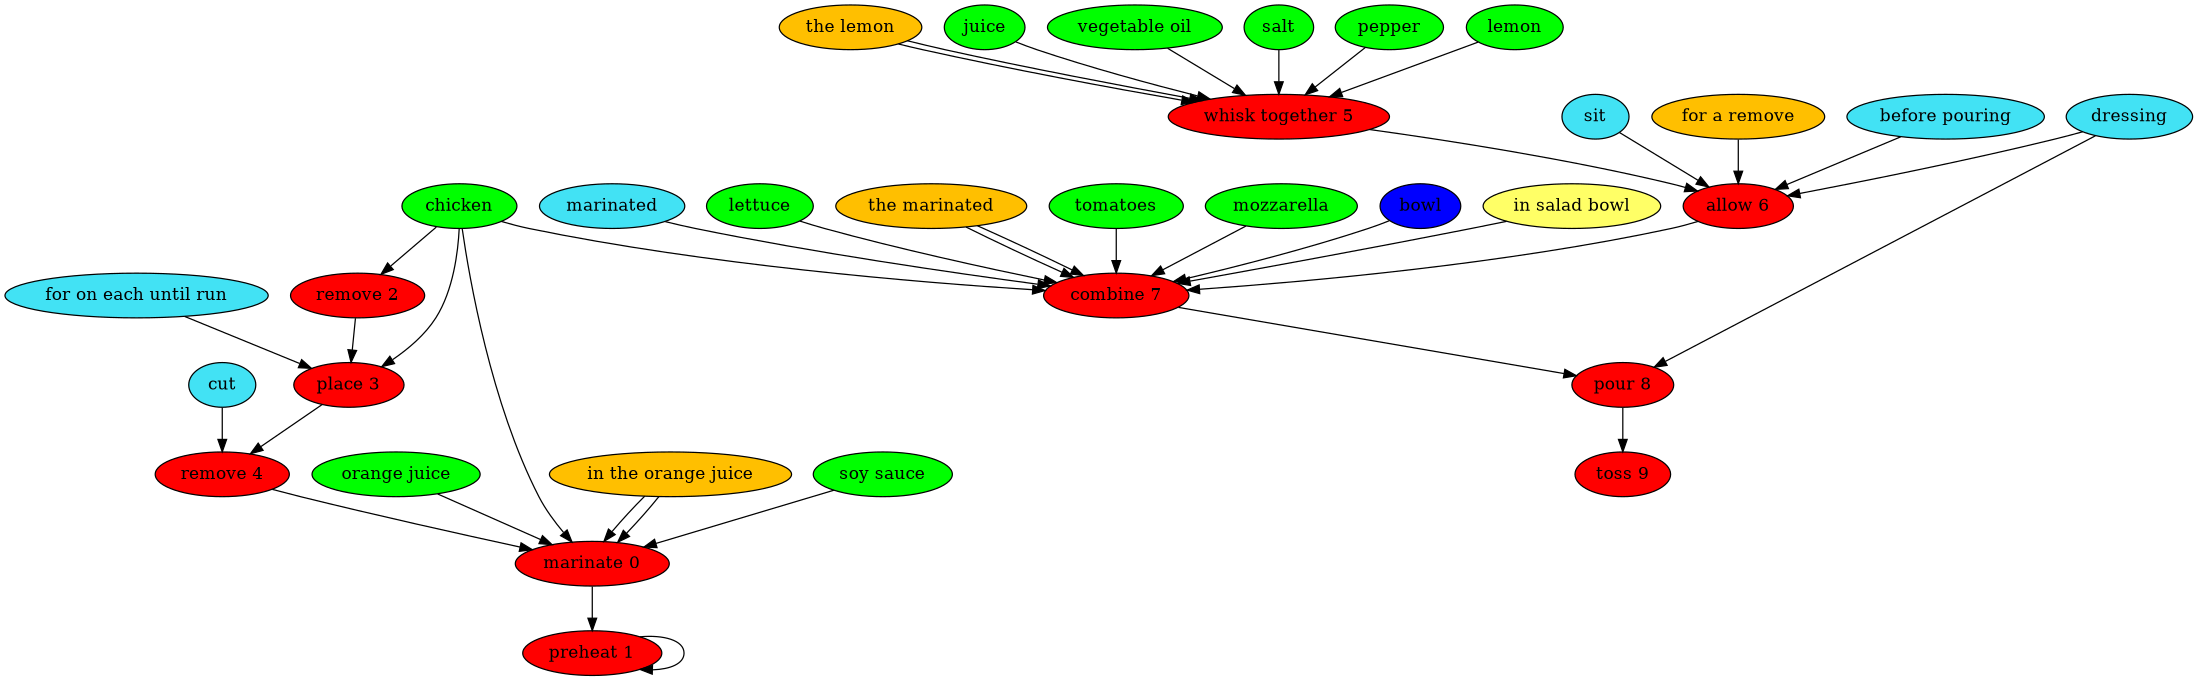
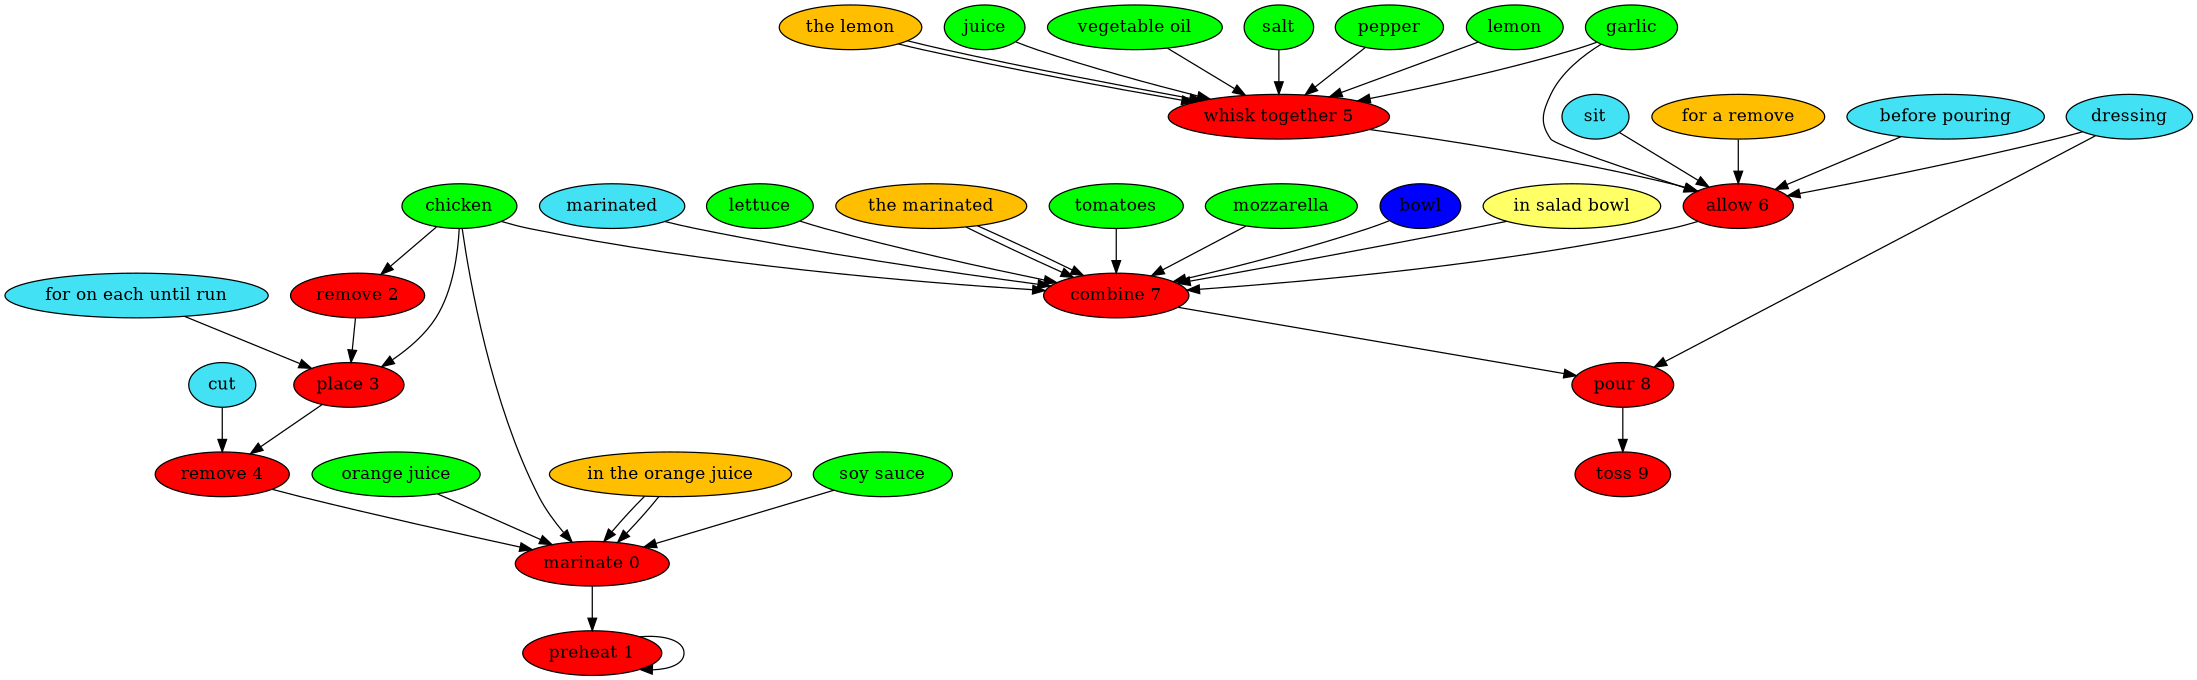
none -> (1632, 27)
